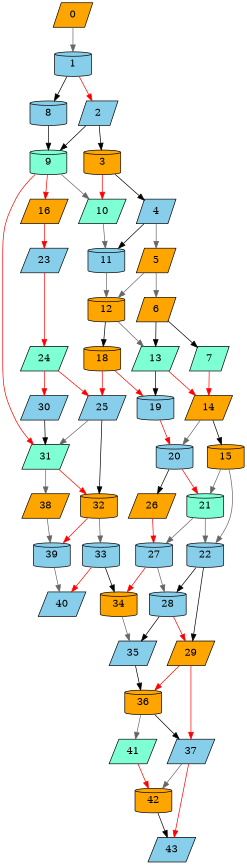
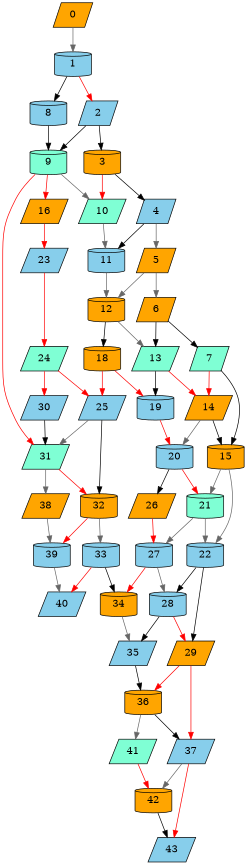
none -> (239, 402)
